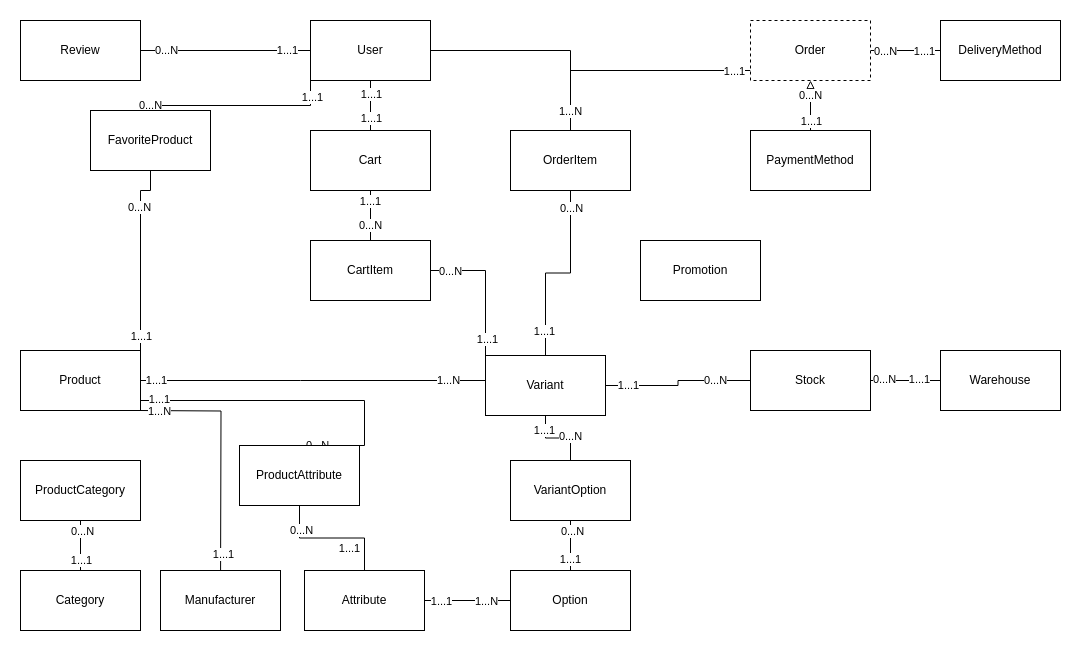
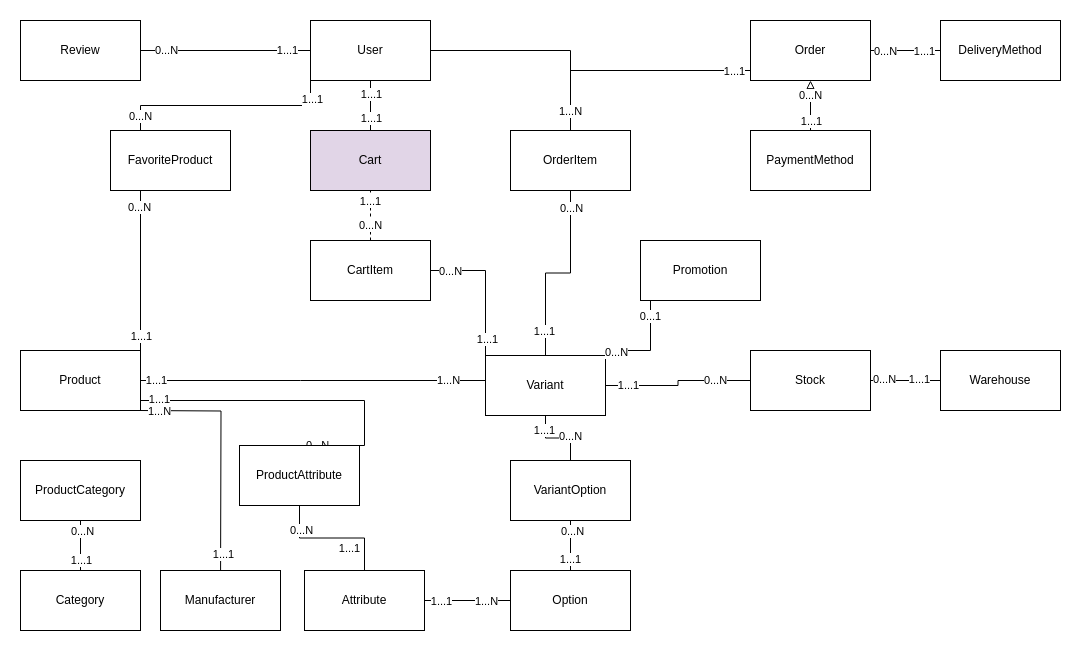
(811, 51) -> (811, 51)
(151, 141) -> (171, 161)
(371, 161) -> (371, 161)
(371, 215) -> (371, 215)
none -> (651, 351)
